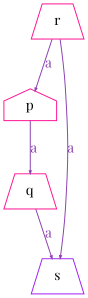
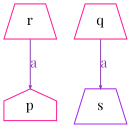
(30, 146) -> none
(68, 147) -> none
